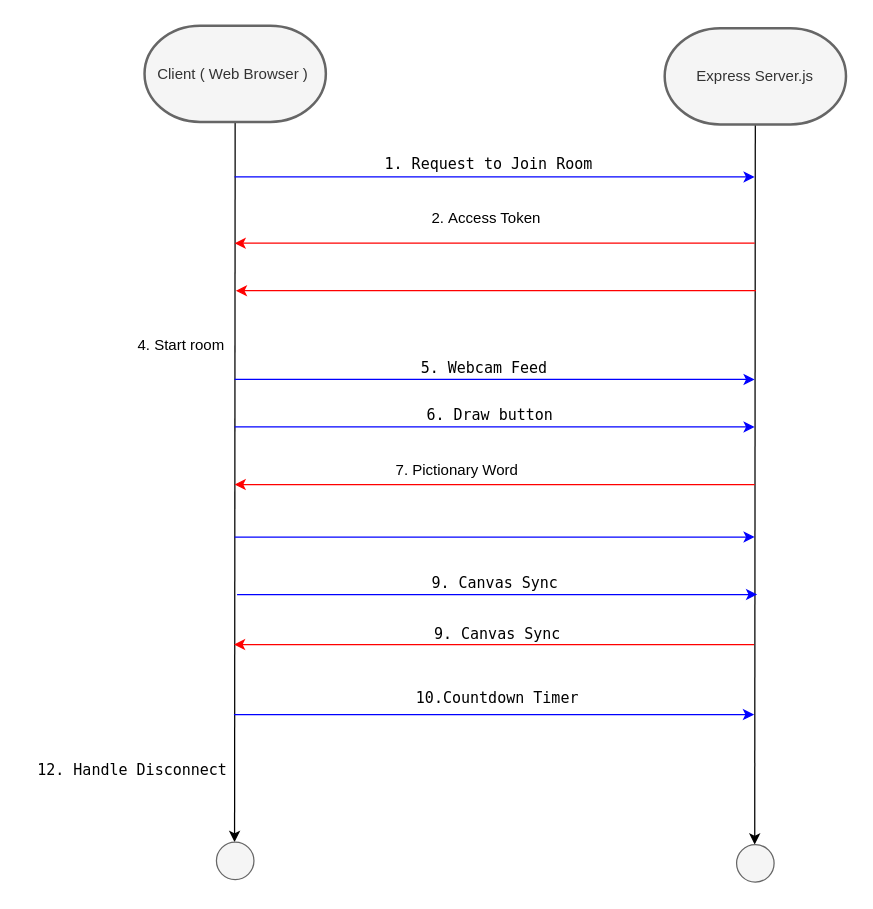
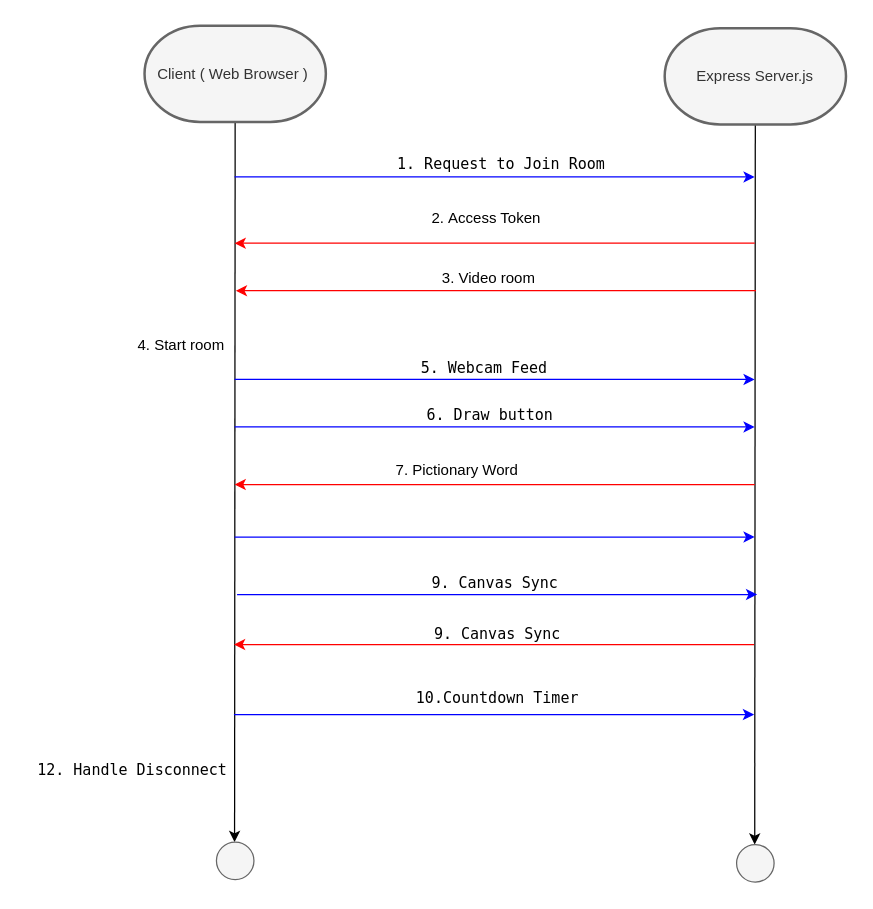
(488, 164) -> (501, 164)
none -> (488, 278)
